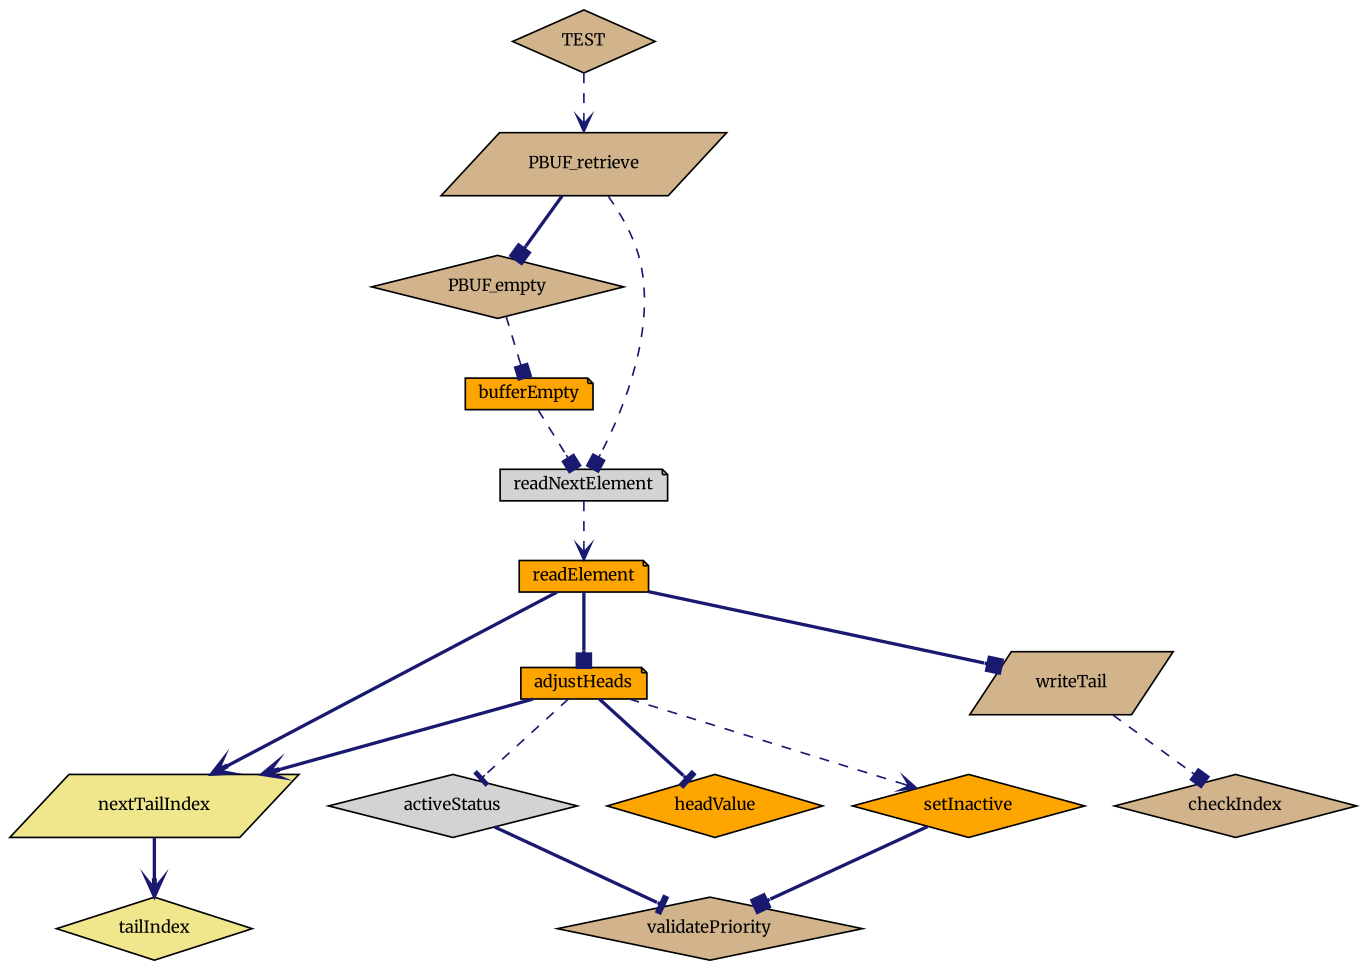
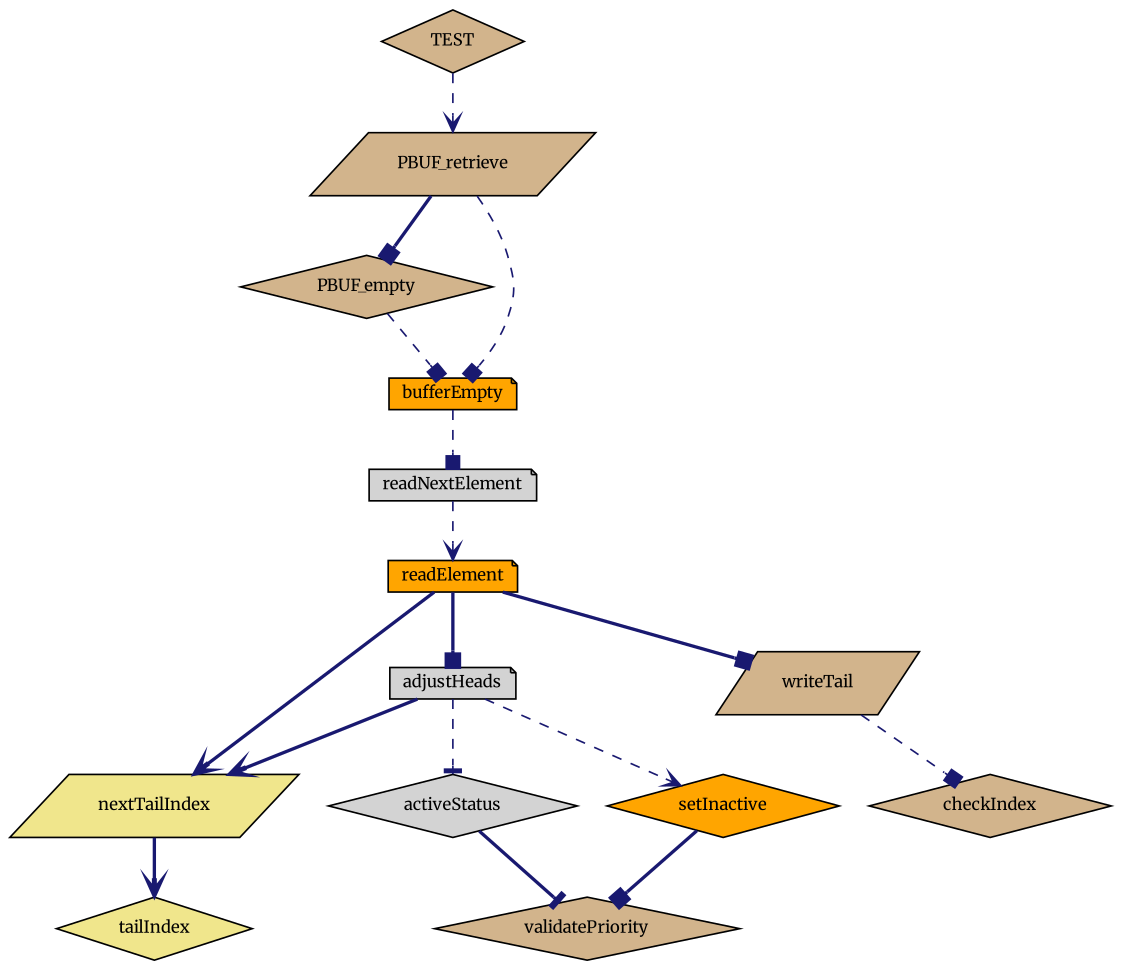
(643, 325) -> (513, 281)
(584, 683) -> (453, 683)
(715, 806) -> none
